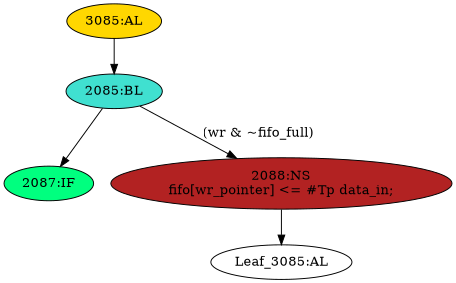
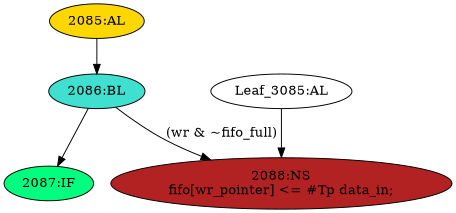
(114, 21) -> (97, 21)
(114, 91) -> (97, 91)
(281, 222) -> (281, 128)
